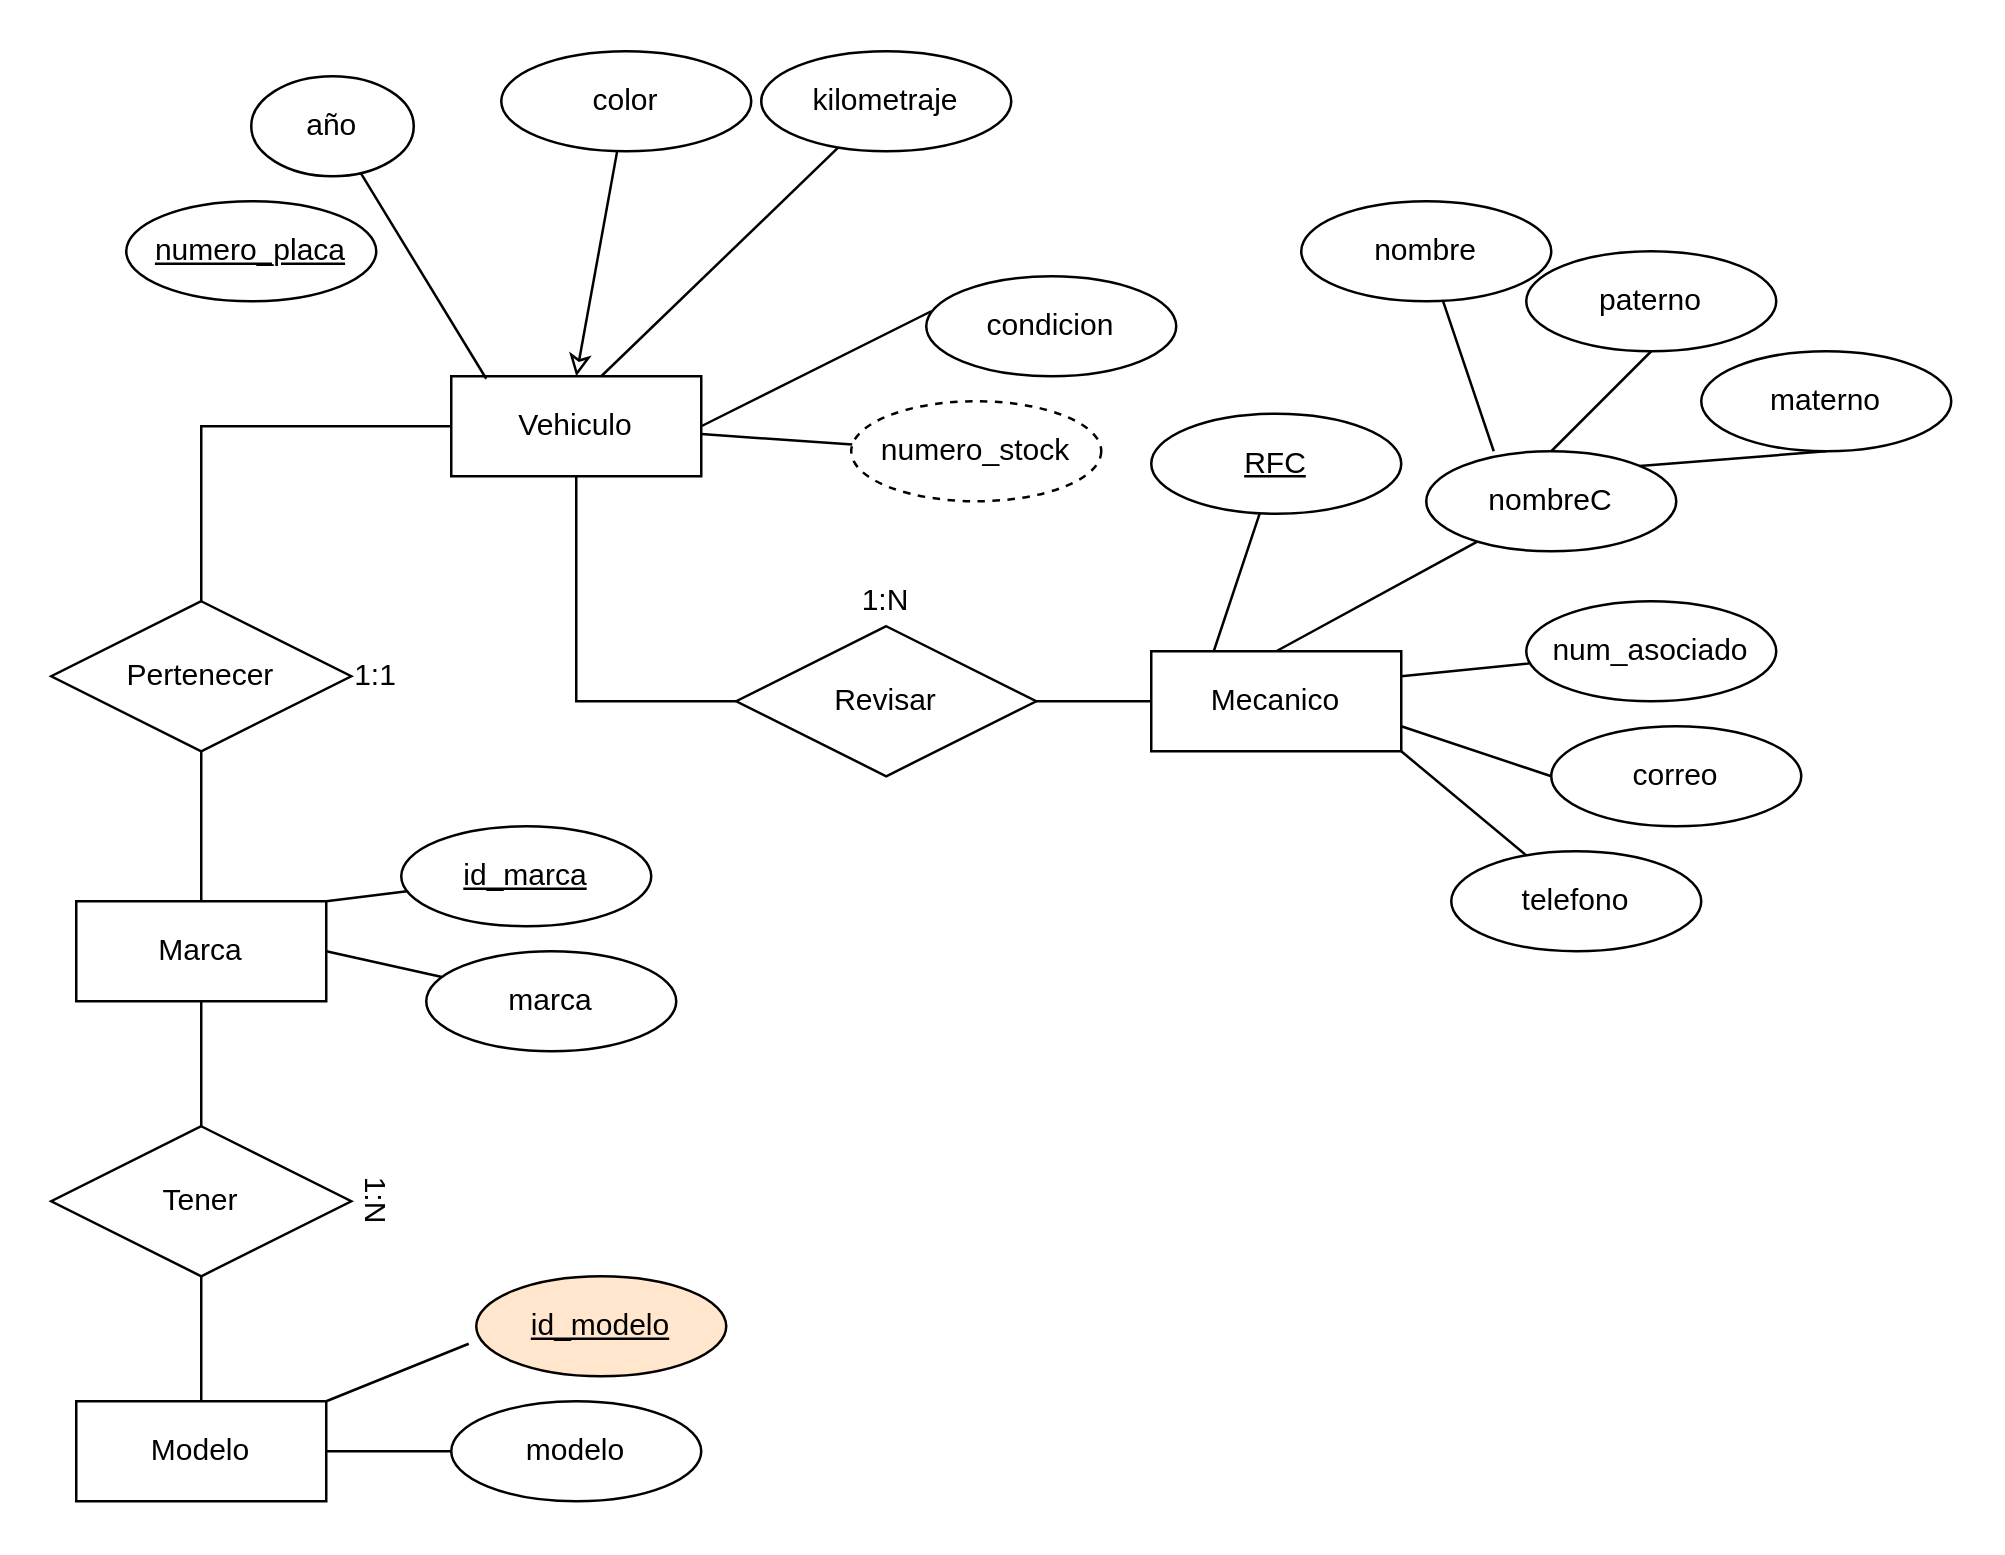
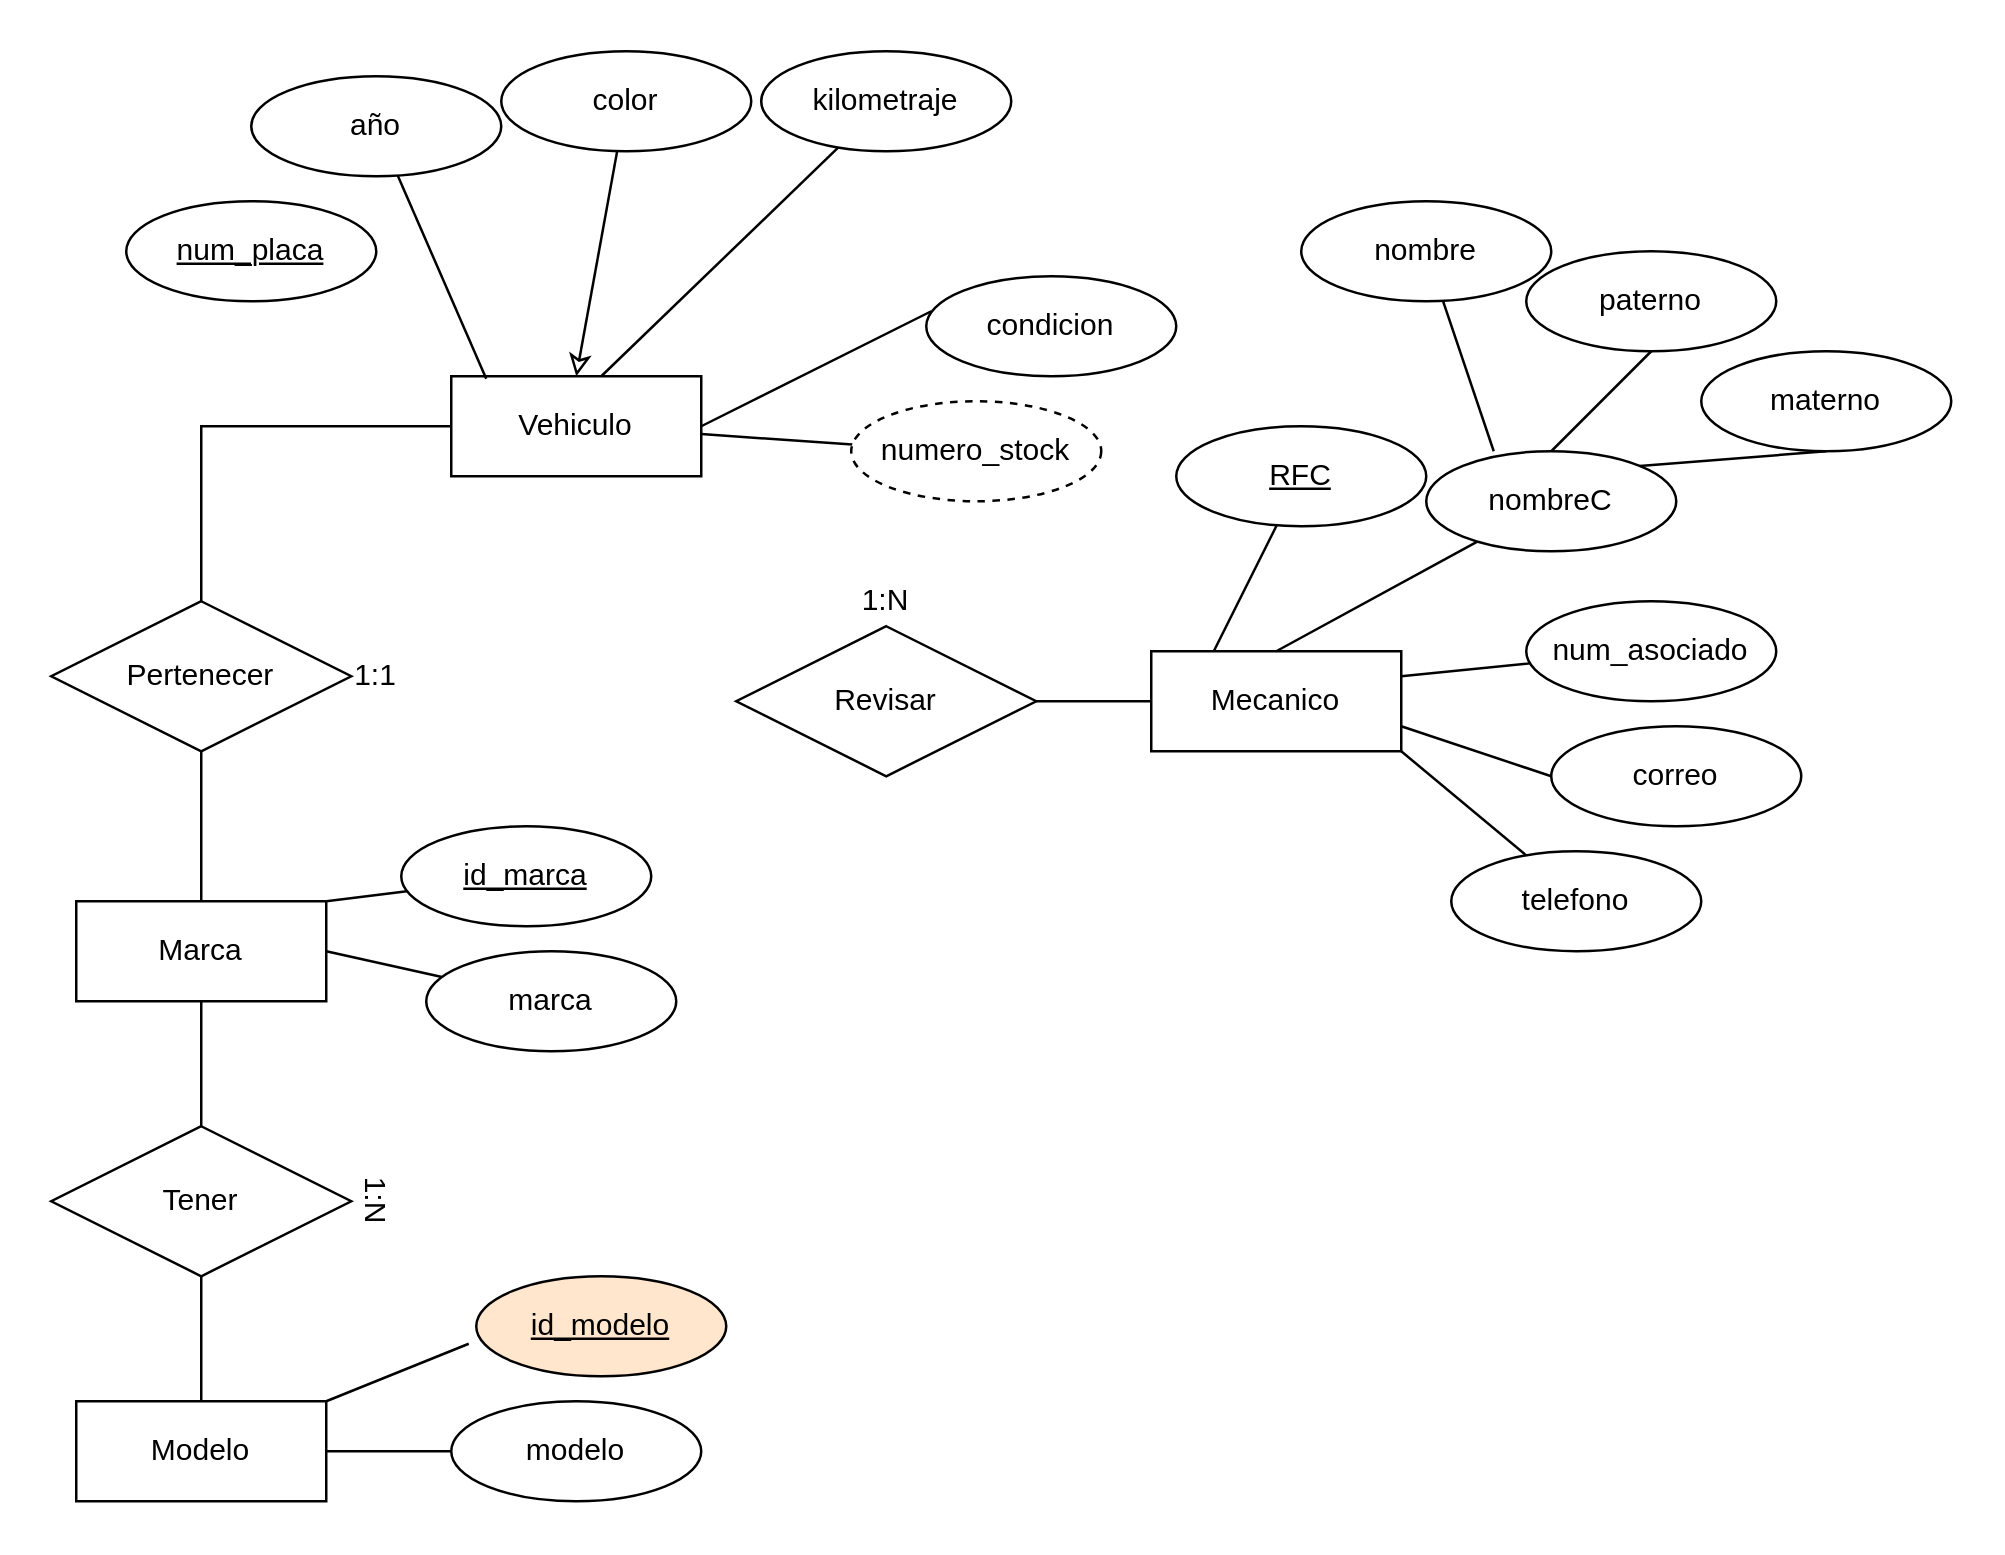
(333, 126) -> (376, 126)
(251, 251) -> (251, 251)
(1276, 464) -> (1301, 476)
(576, 668) -> none
